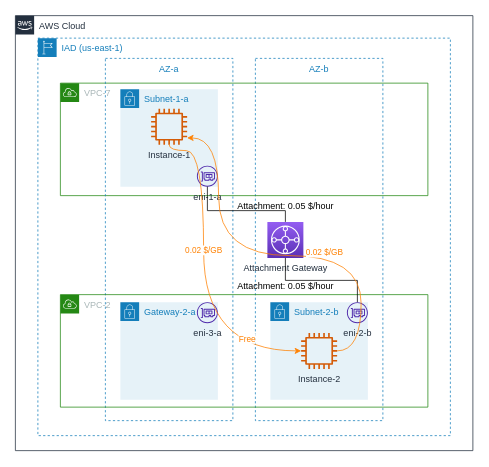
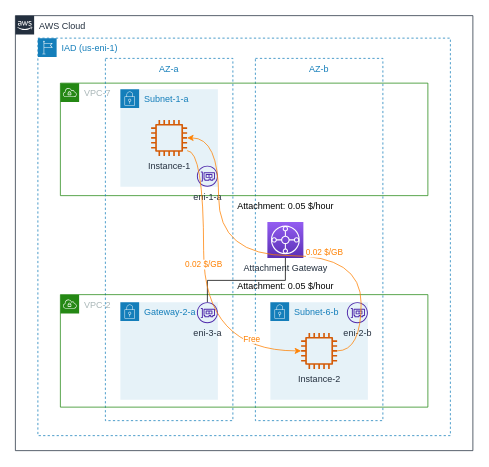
(99, 49) -> (95, 49)
(169, 126) -> (169, 138)
(239, 210) -> none
none -> (245, 280)
(333, 280) -> none
(320, 313) -> (320, 313)
